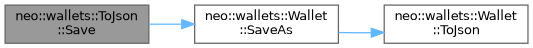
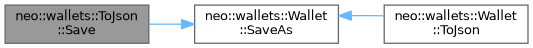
(355, 33) -> (368, 16)
